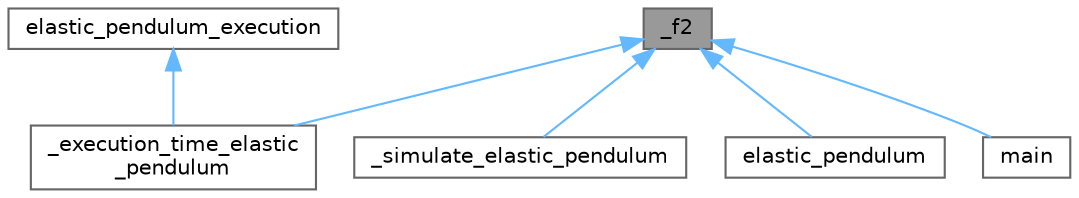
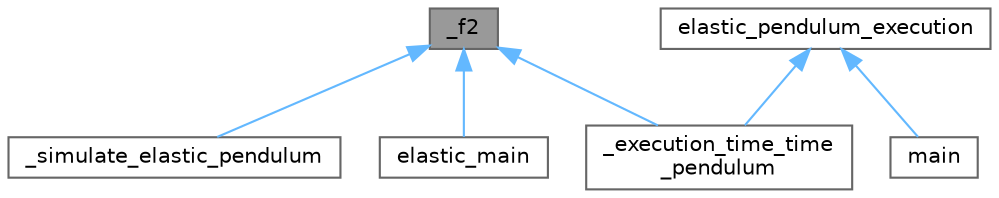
(863, 88) -> (887, 101)
(173, 157) -> (719, 157)
(835, 157) -> (464, 157)
